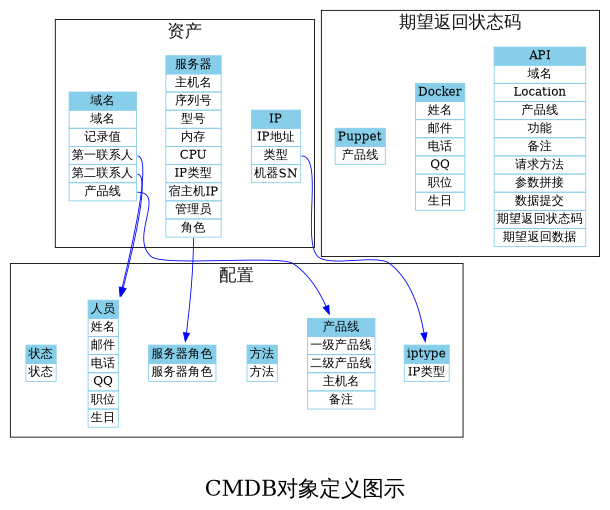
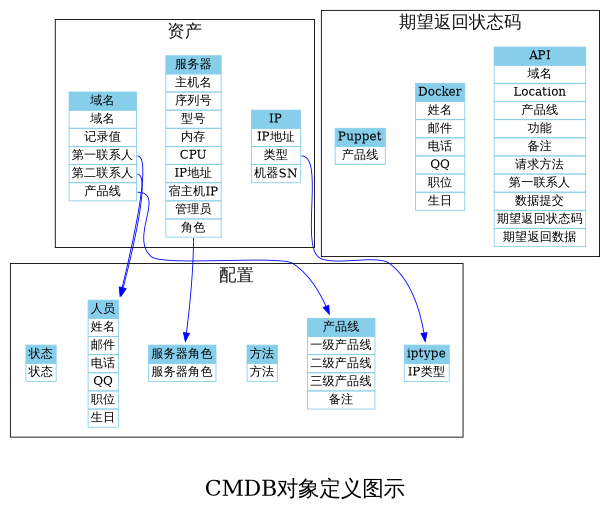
(194, 173) -> (194, 173)
(540, 183) -> (540, 183)
(341, 381) -> (341, 381)
